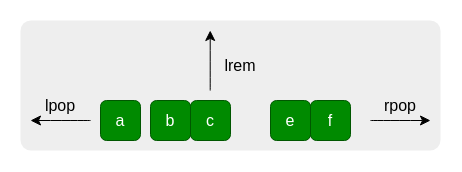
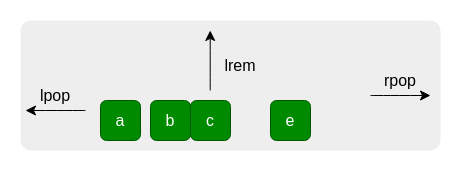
(61, 106) -> (56, 96)
(401, 106) -> (401, 81)
(331, 121) -> none
